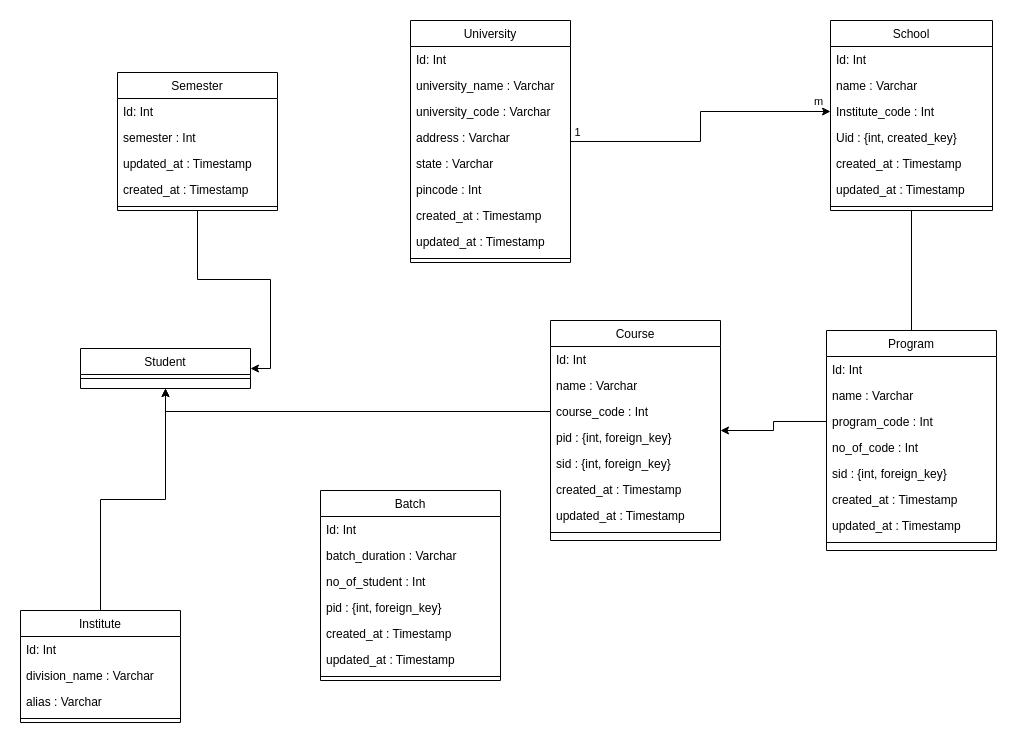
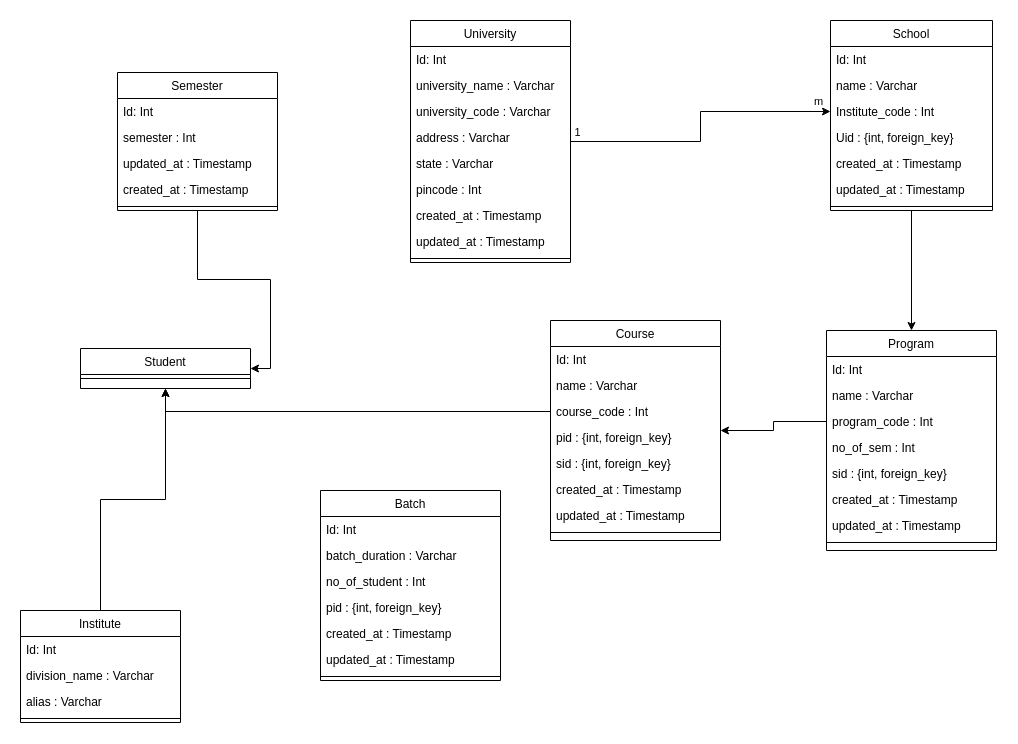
(906, 138) -> (904, 138)
(912, 324) -> (912, 322)
(881, 448) -> (878, 448)
